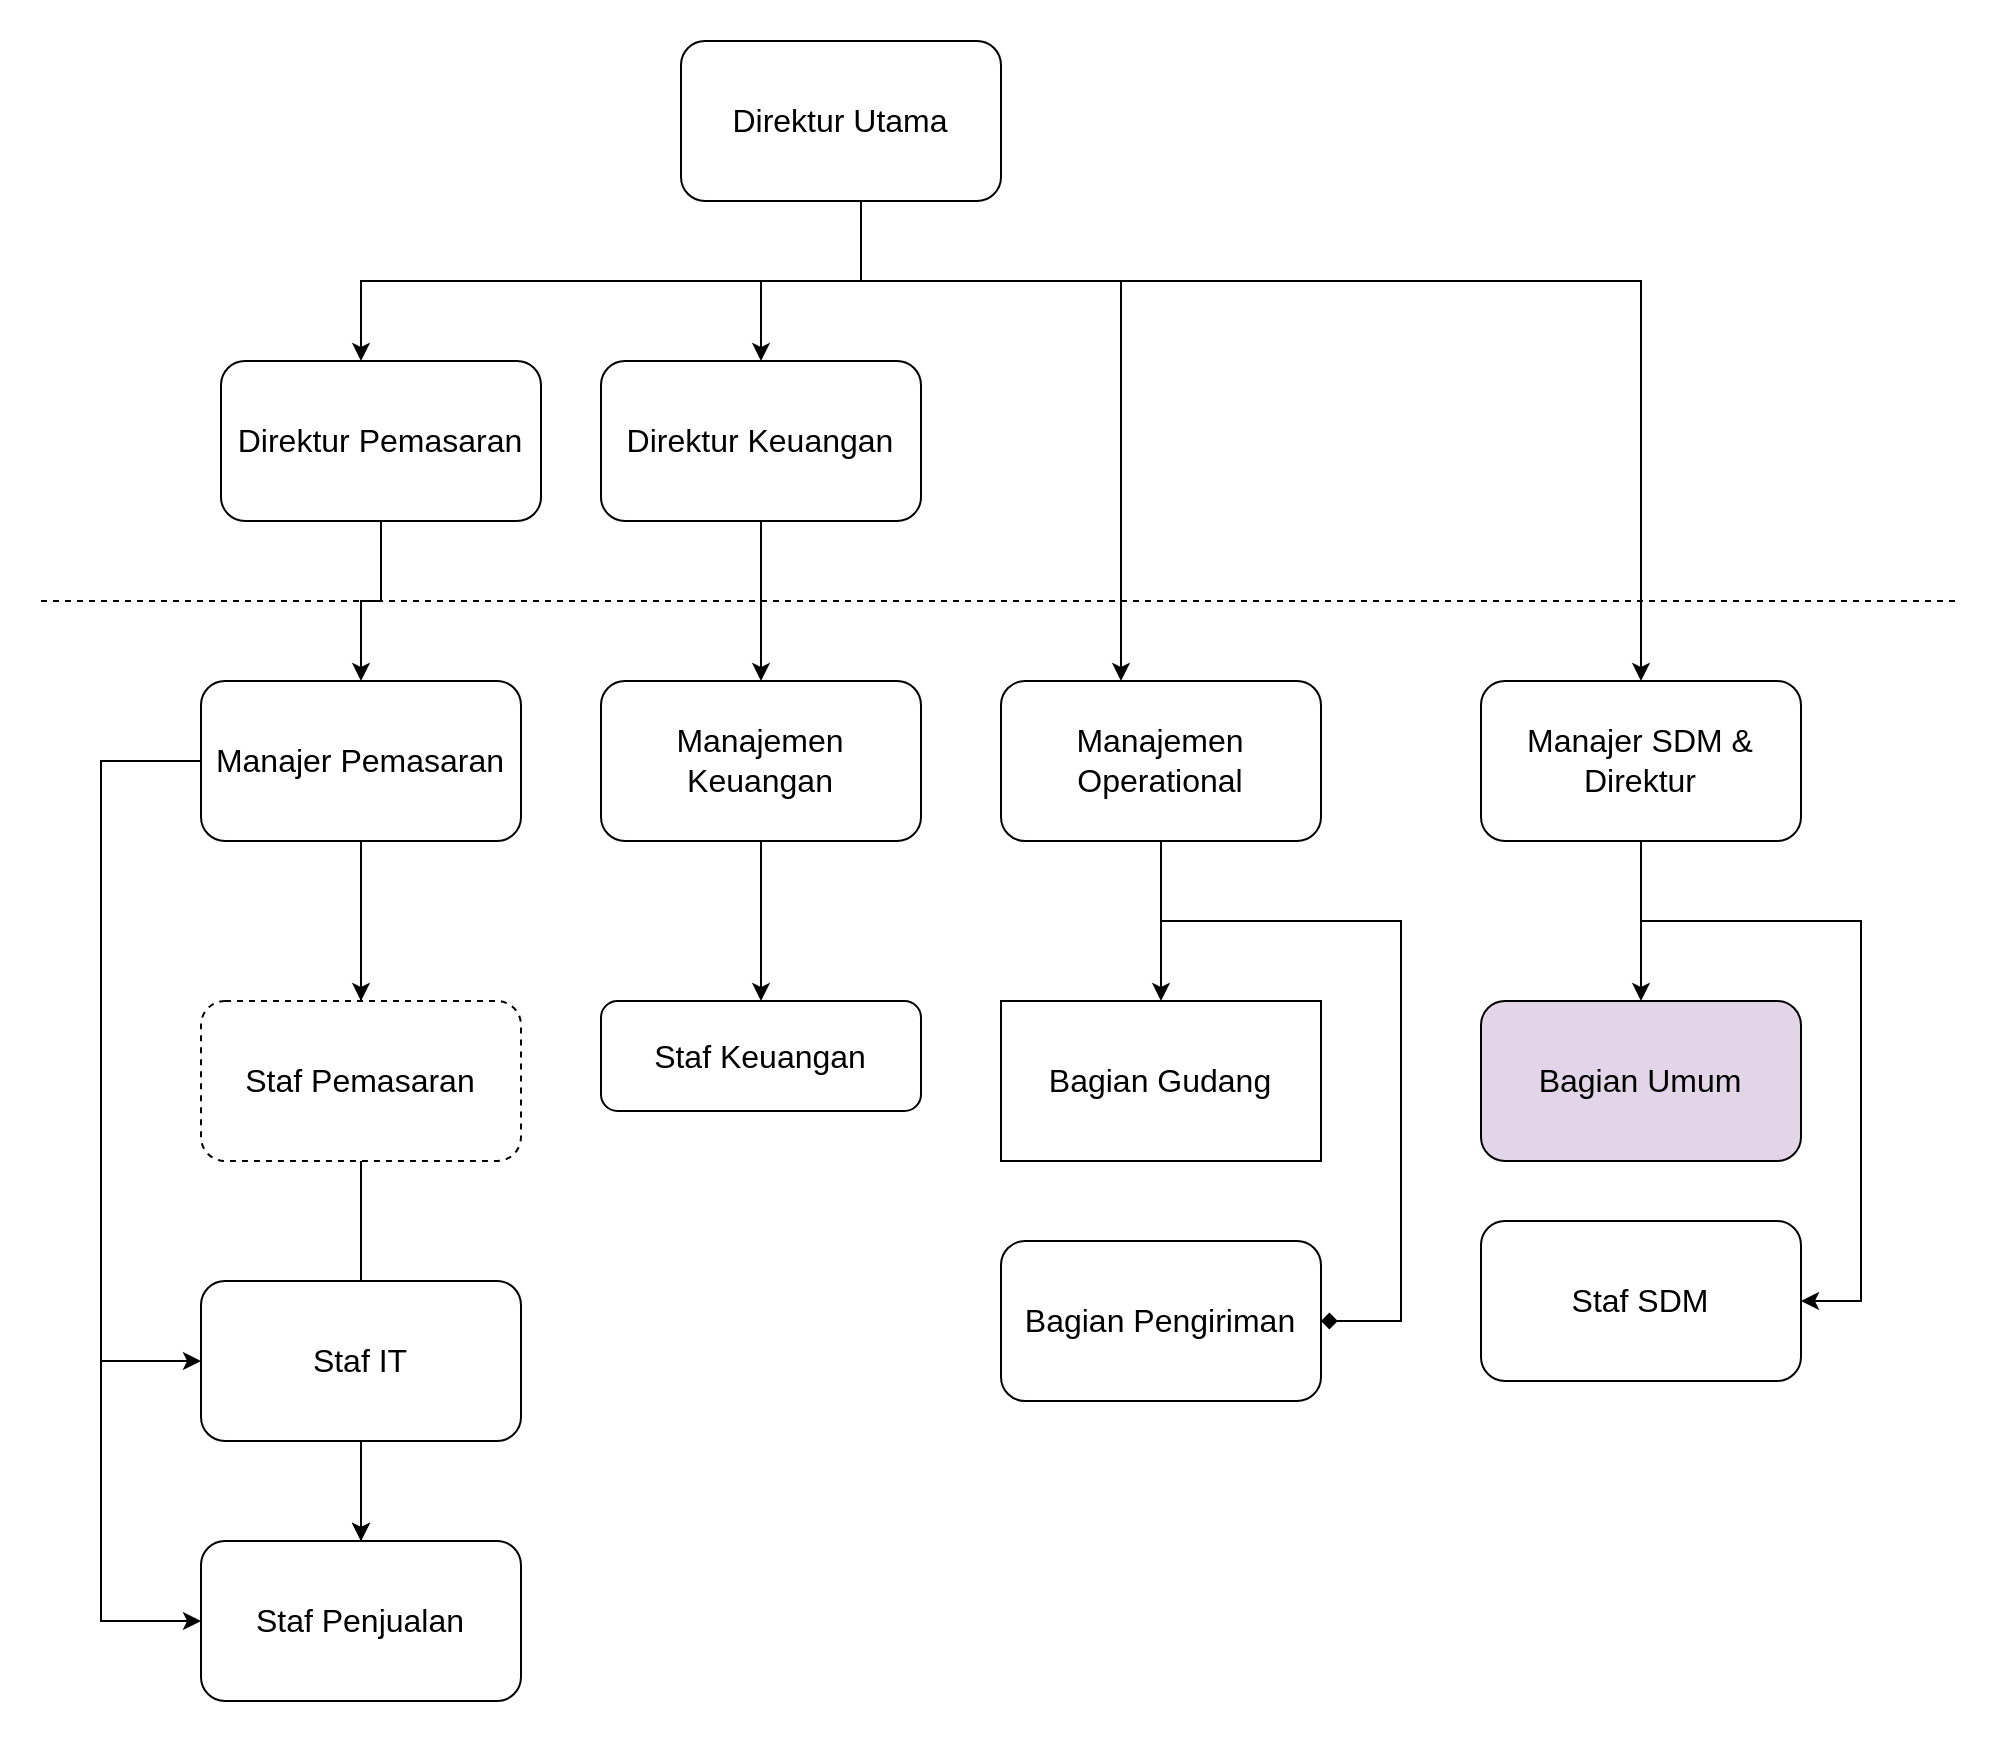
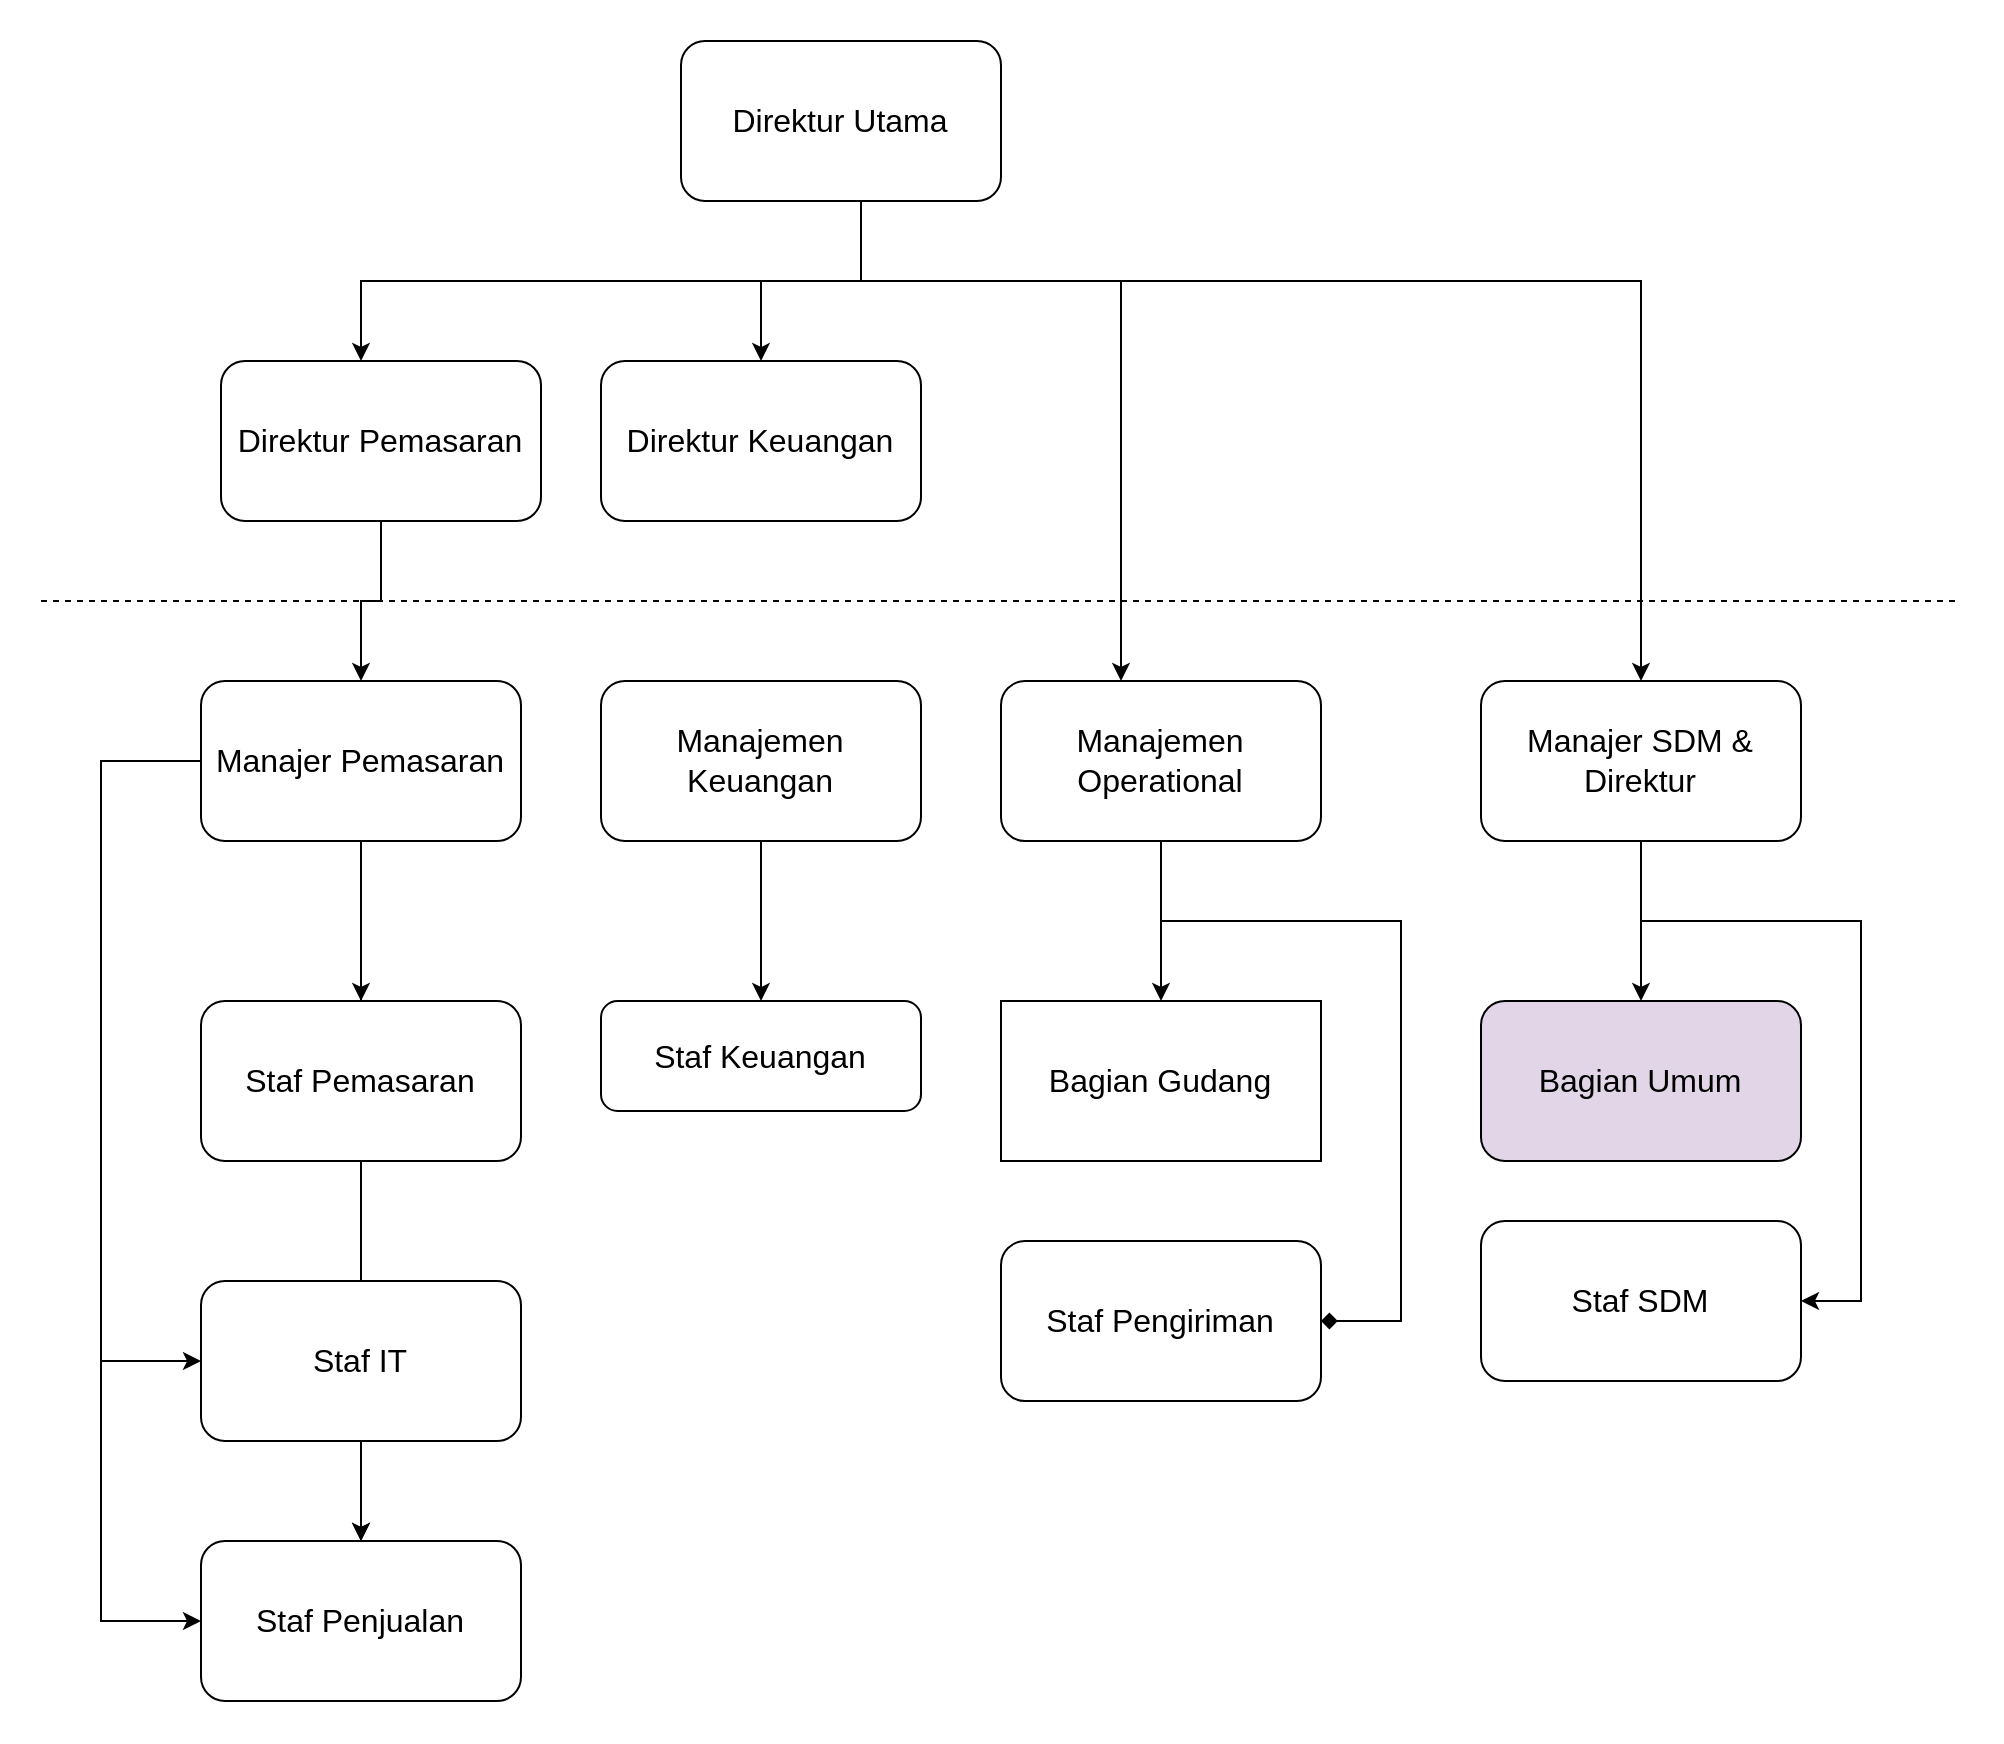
(761, 594) -> none
(361, 1081) -> (361, 1081)
(1161, 1321) -> (1161, 1321)
